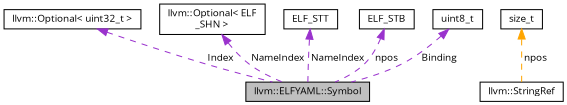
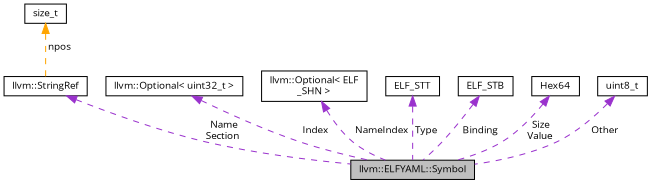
(337, 58) -> (425, 131)
(385, 58) -> (479, 131)
(438, 58) -> (604, 131)
none -> (556, 86)
none -> (211, 143)
